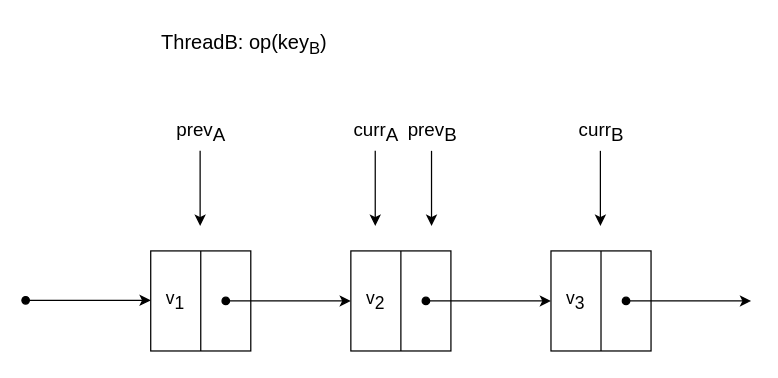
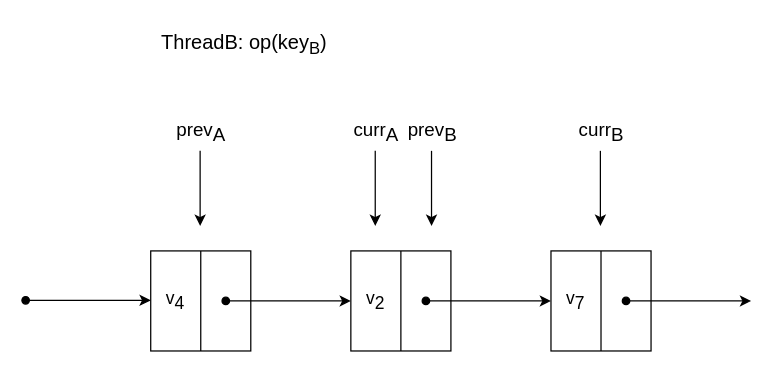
(176, 301) -> (176, 301)
(576, 301) -> (576, 301)
